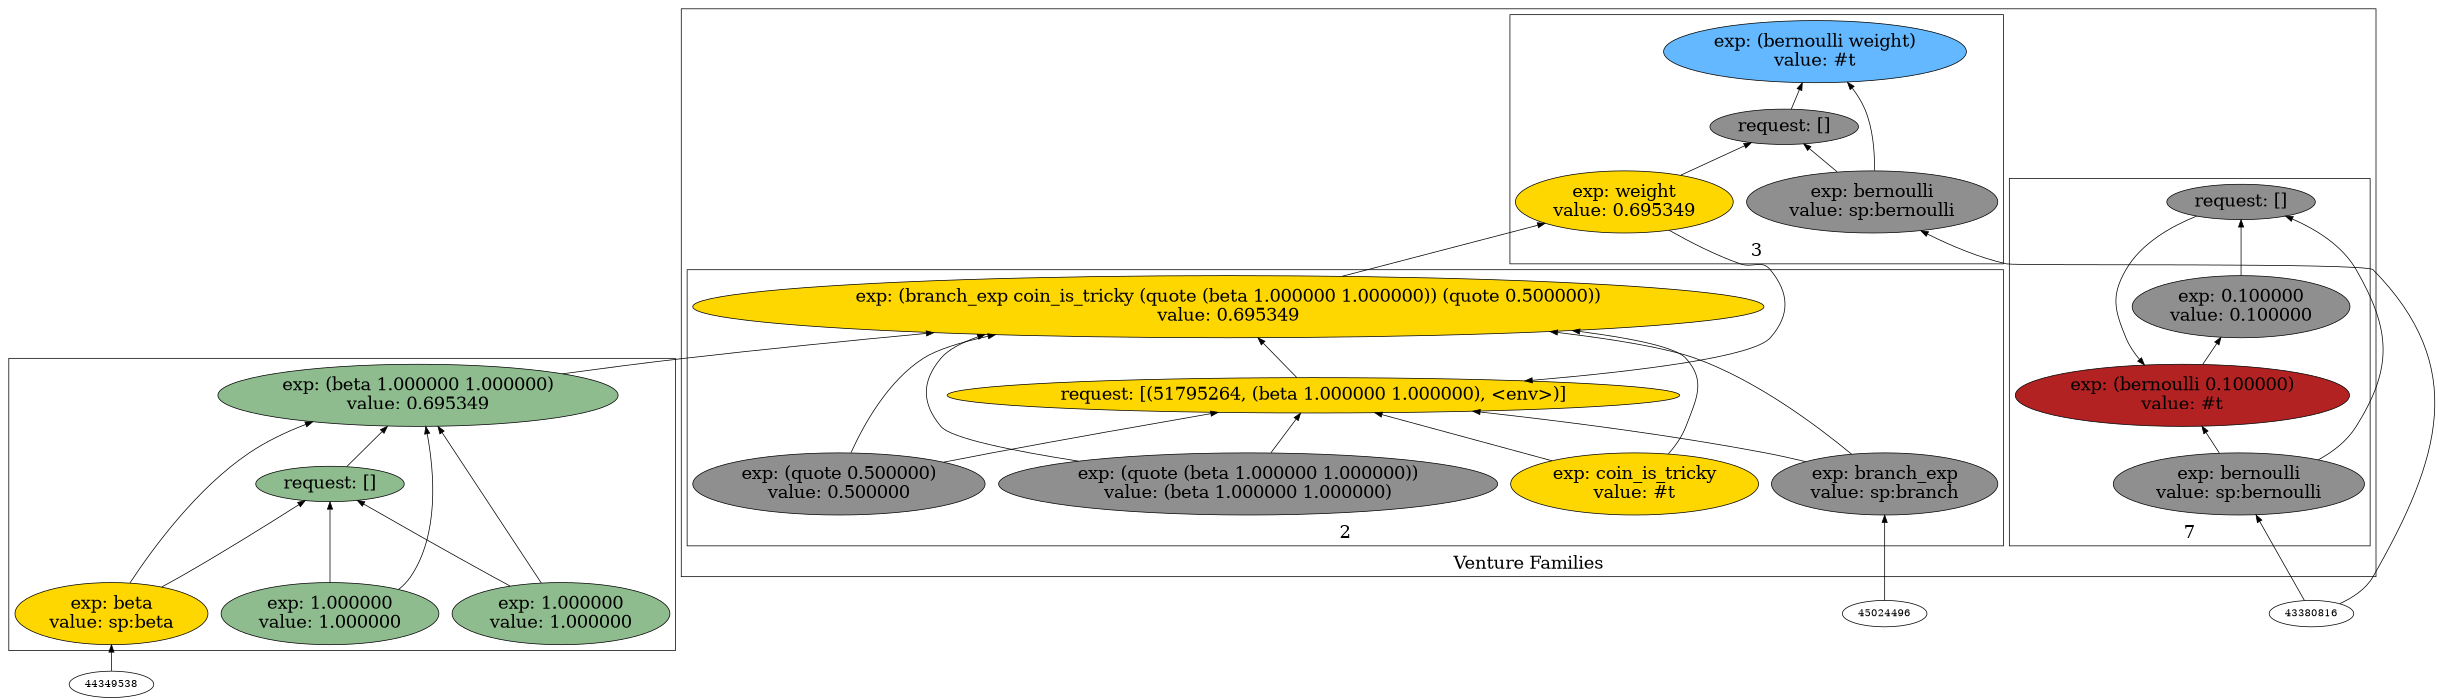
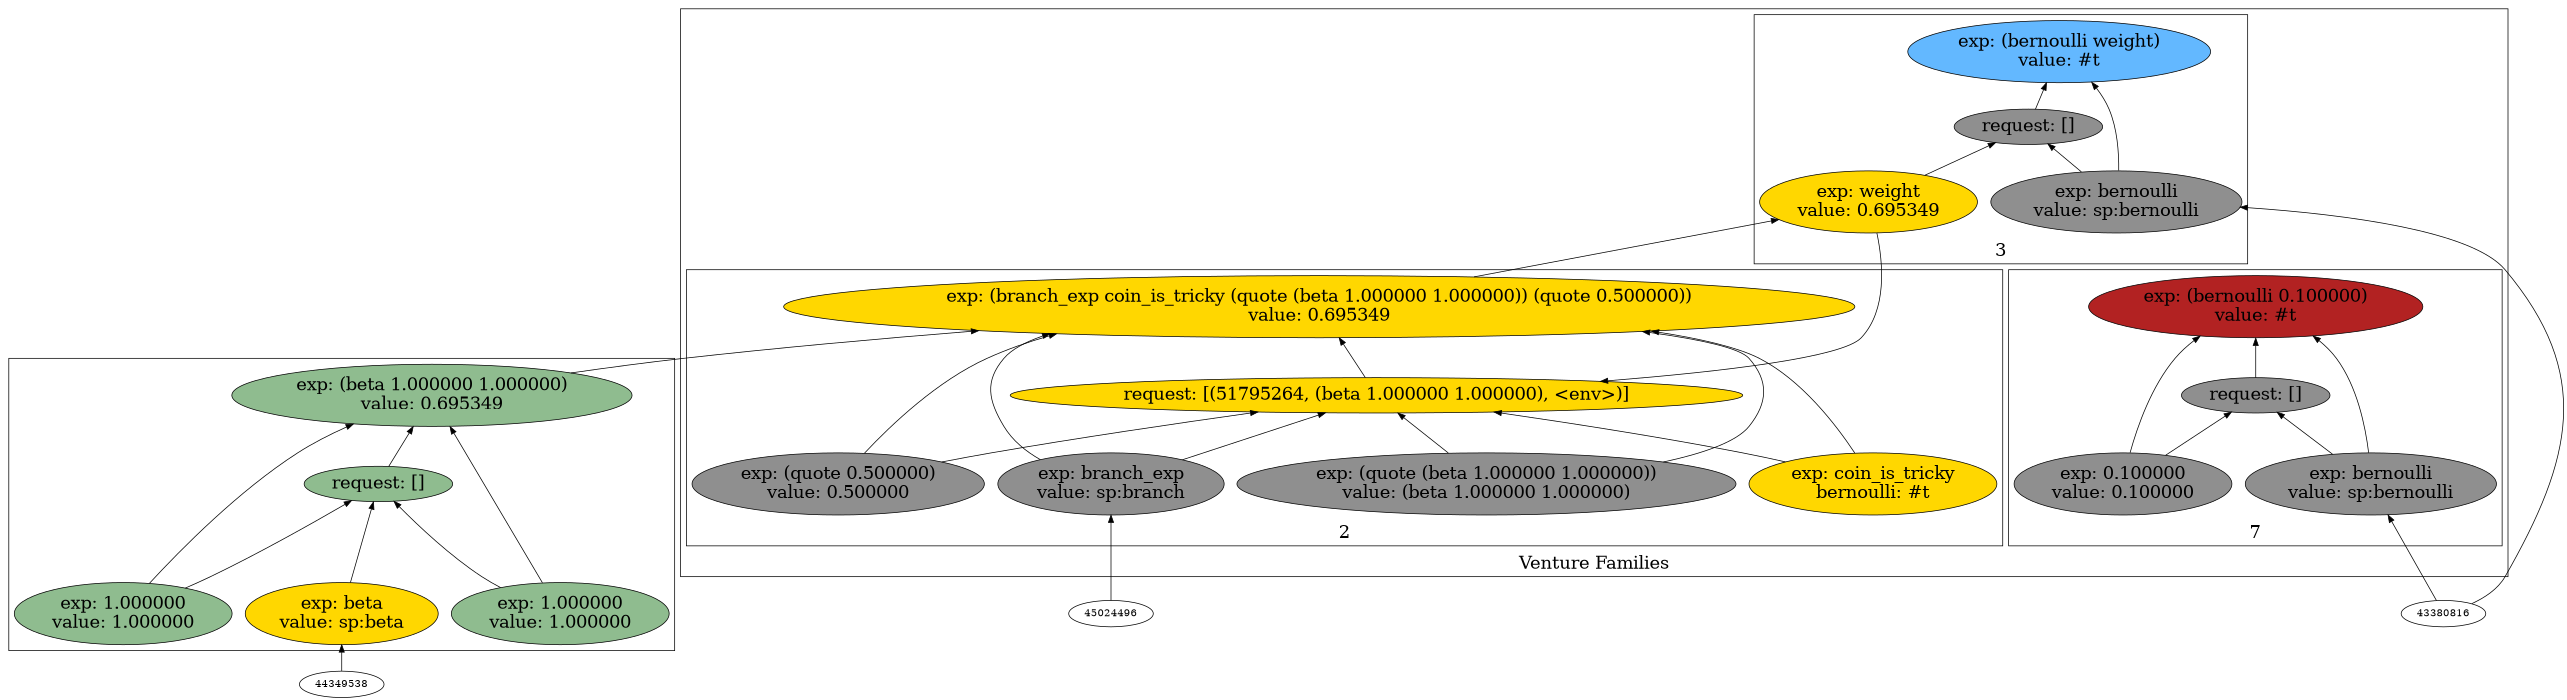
(2210, 354) -> (2154, 391)
(1635, 484) -> (1873, 484)
(206, 489) -> none
